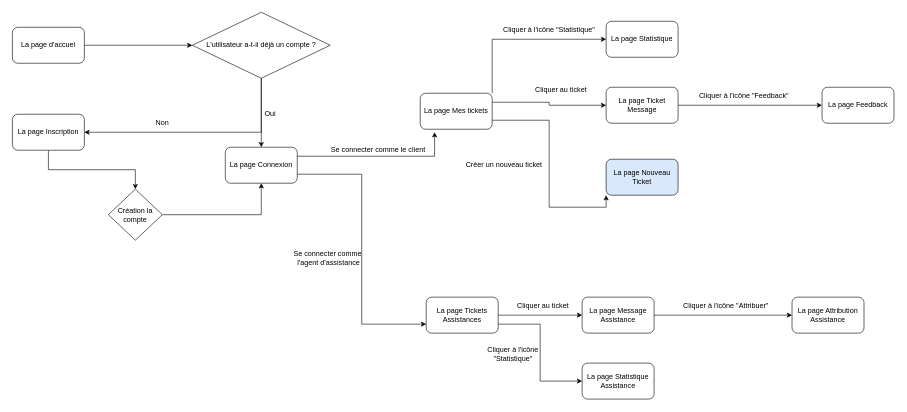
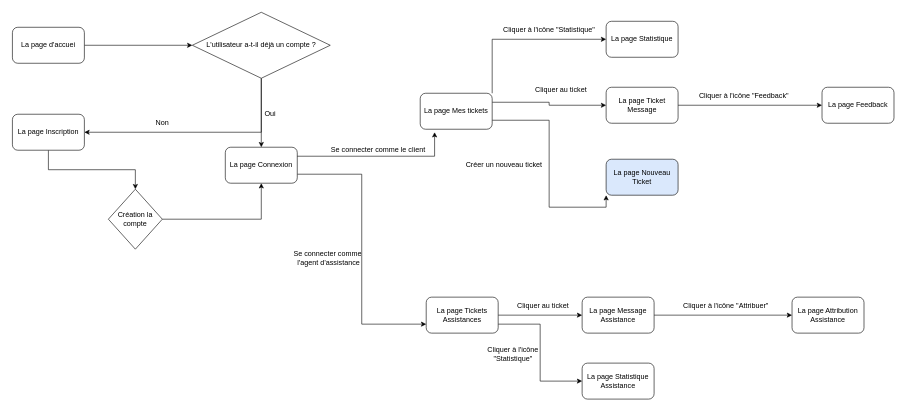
(135, 215) -> (135, 219)
